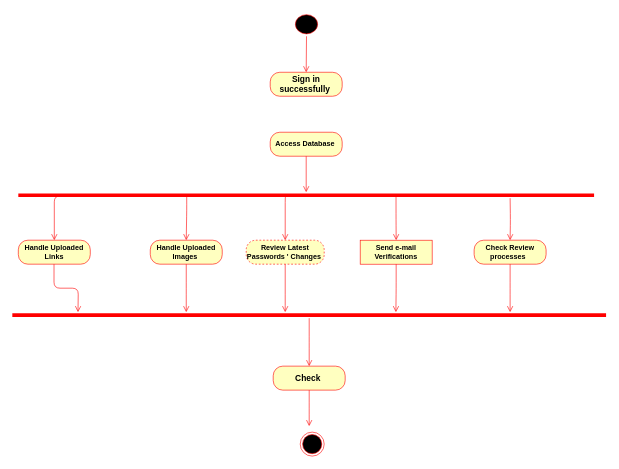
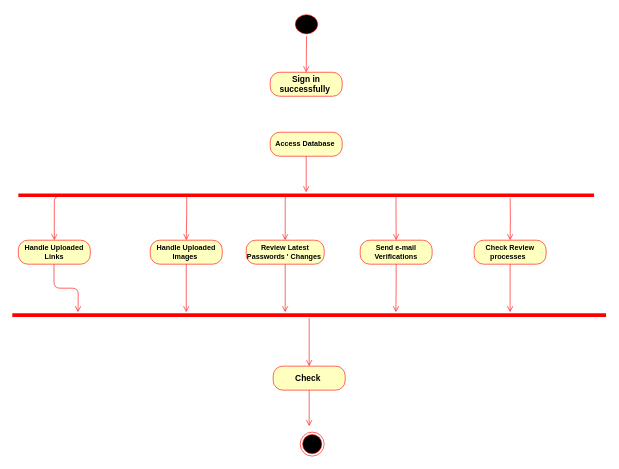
(285, 252) -> (285, 252)
(396, 252) -> (396, 252)
